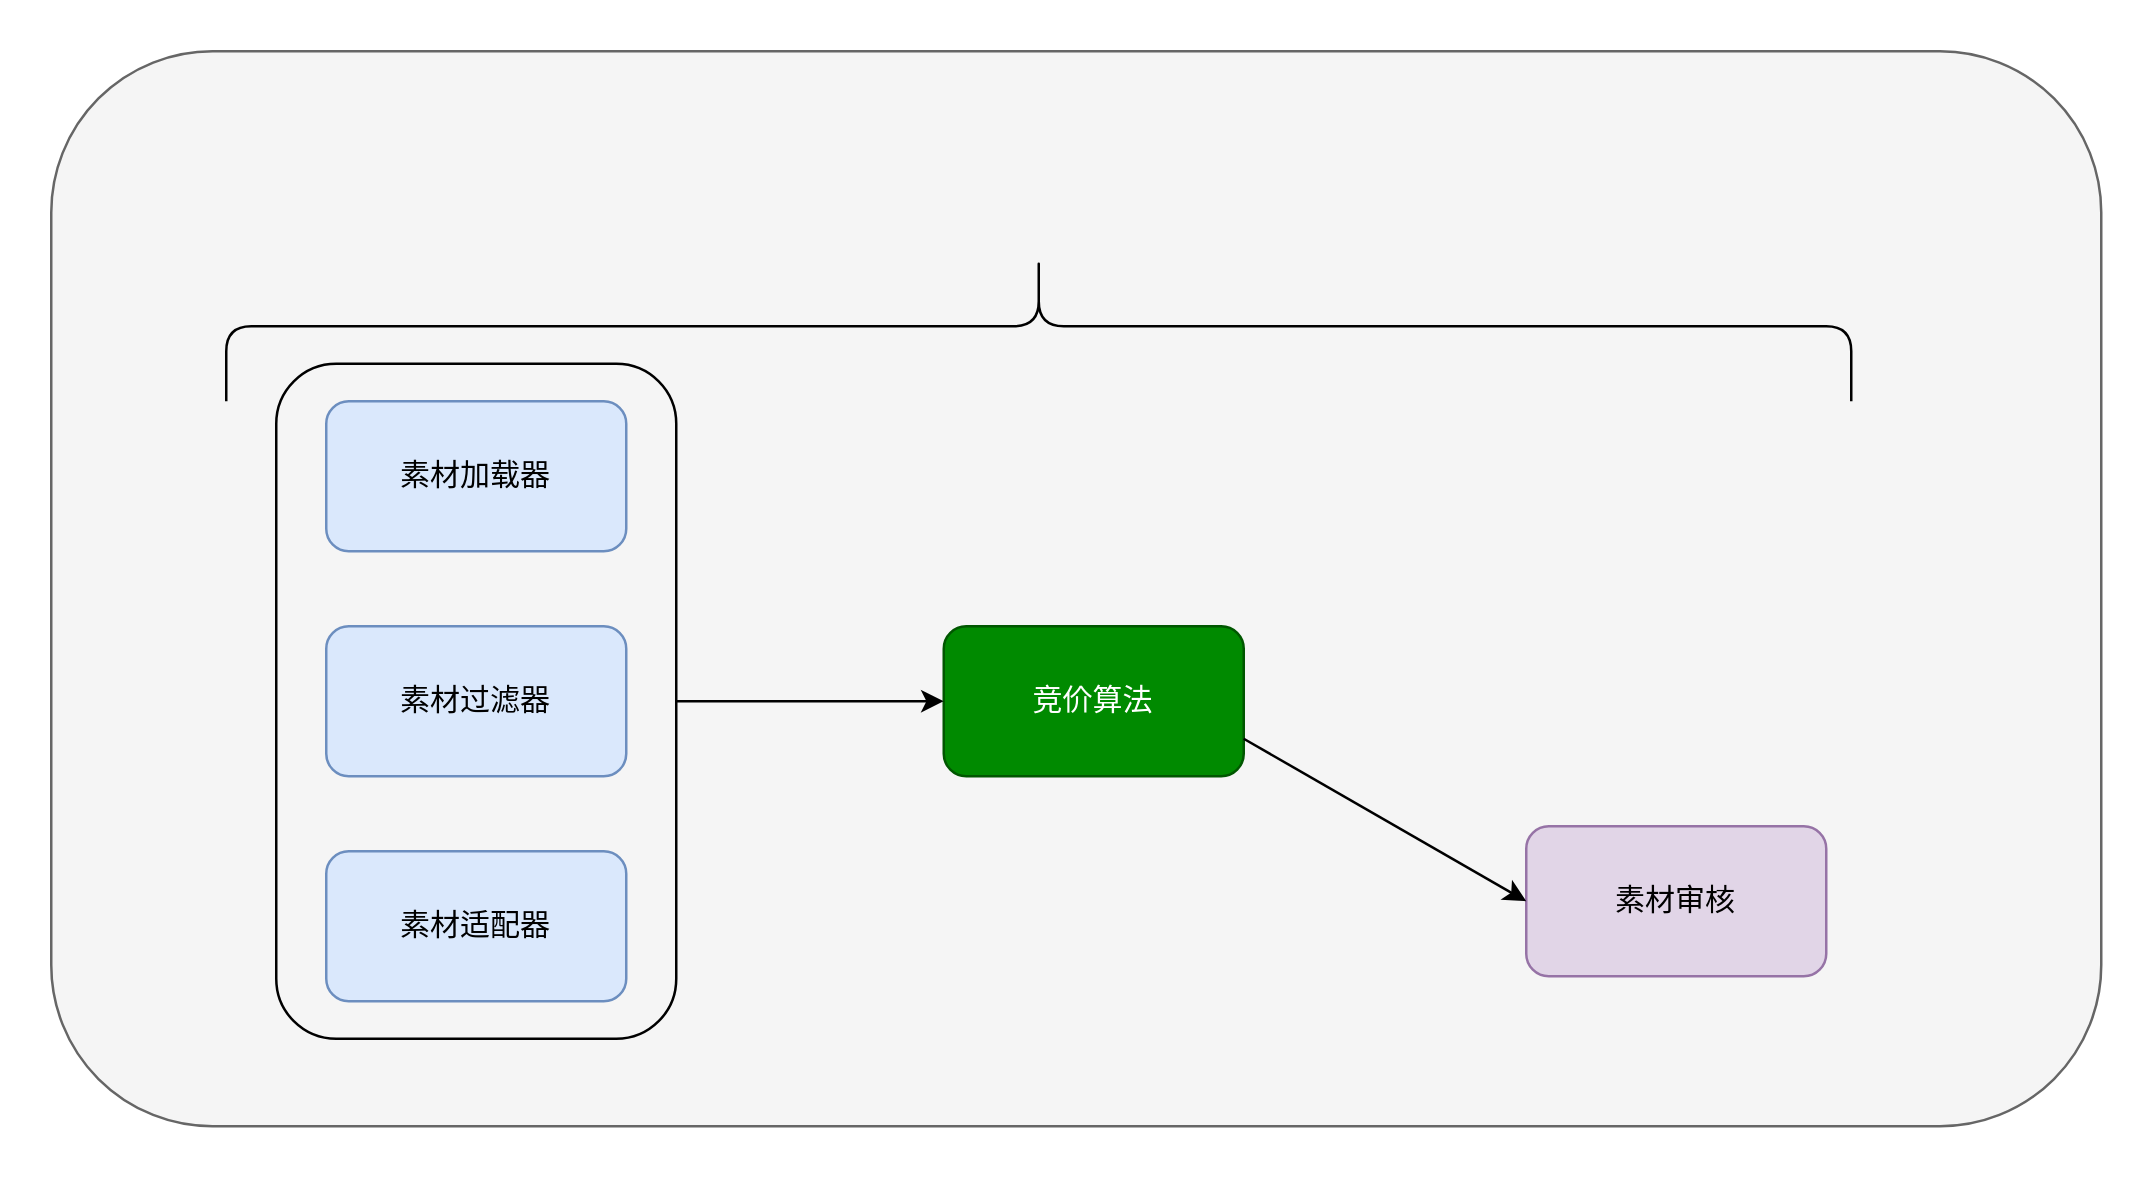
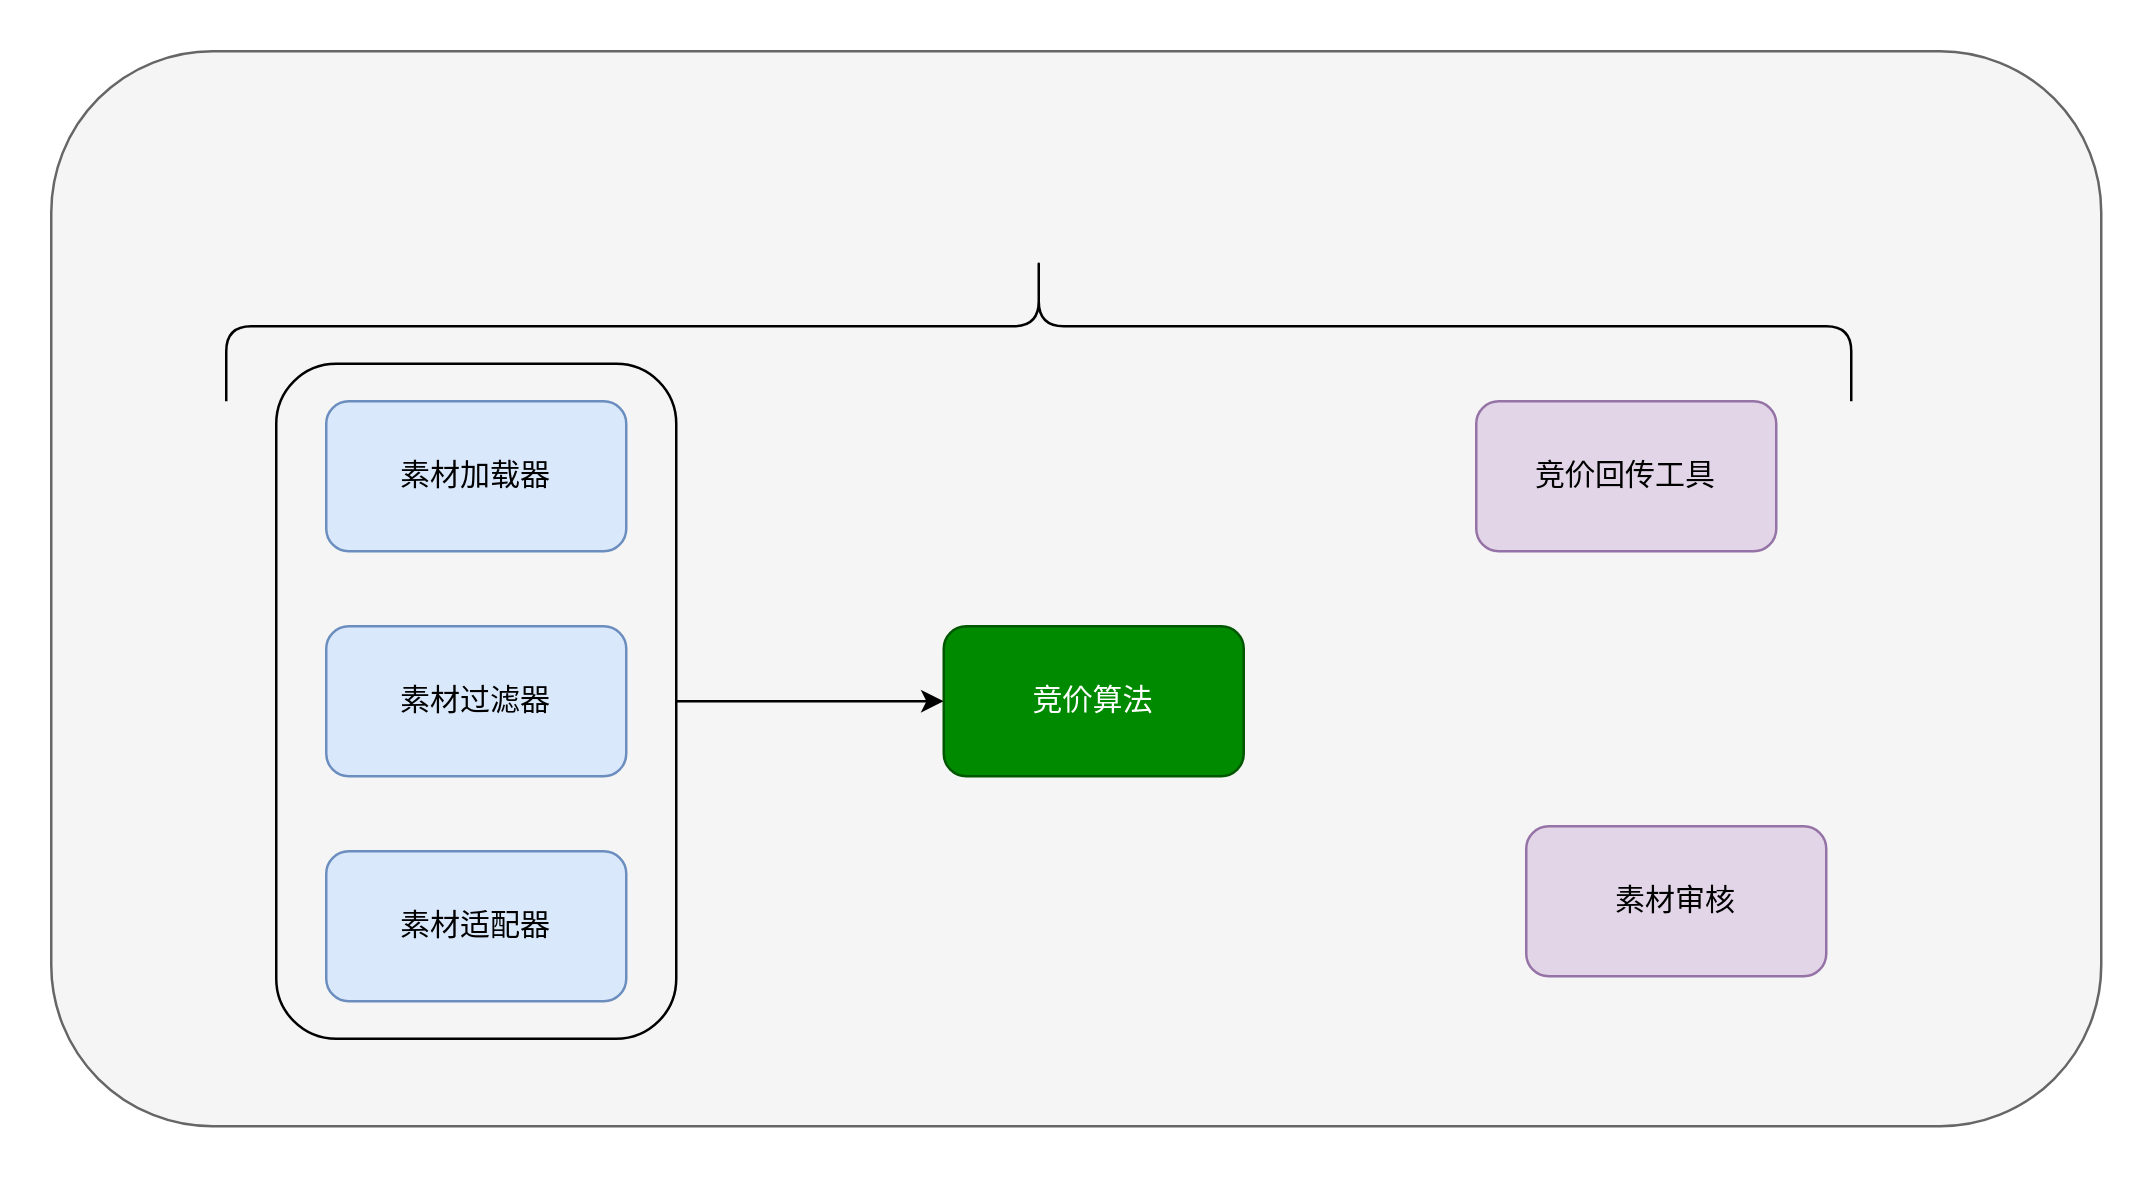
none -> (1626, 476)
(1378, 816) -> none
